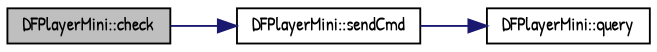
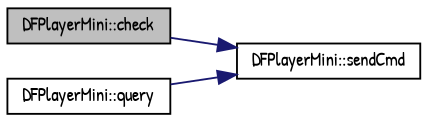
(444, 26) -> (194, 81)
